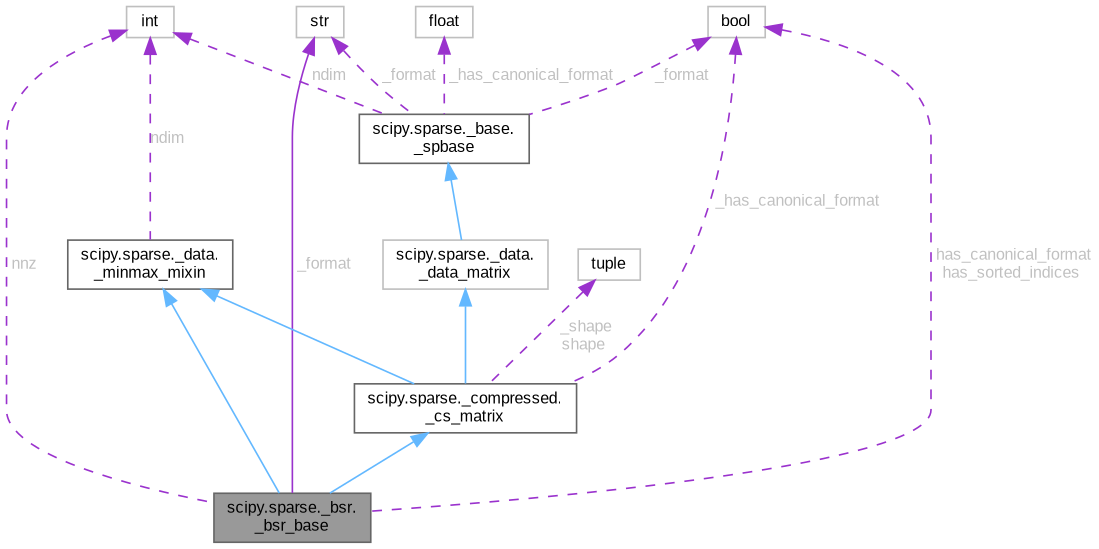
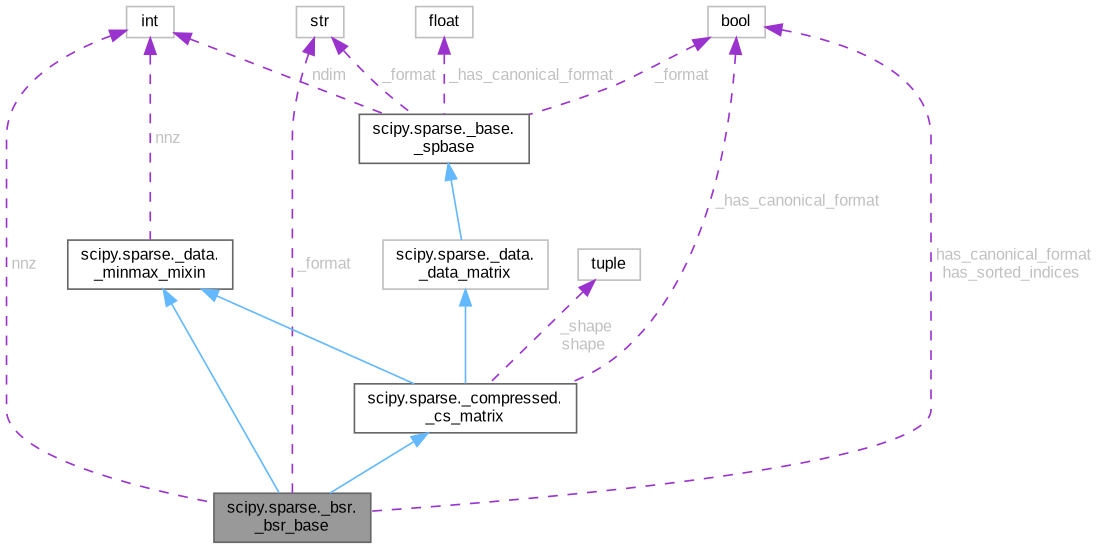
(166, 139) -> (166, 139)
(292, 273) -> (292, 273)
